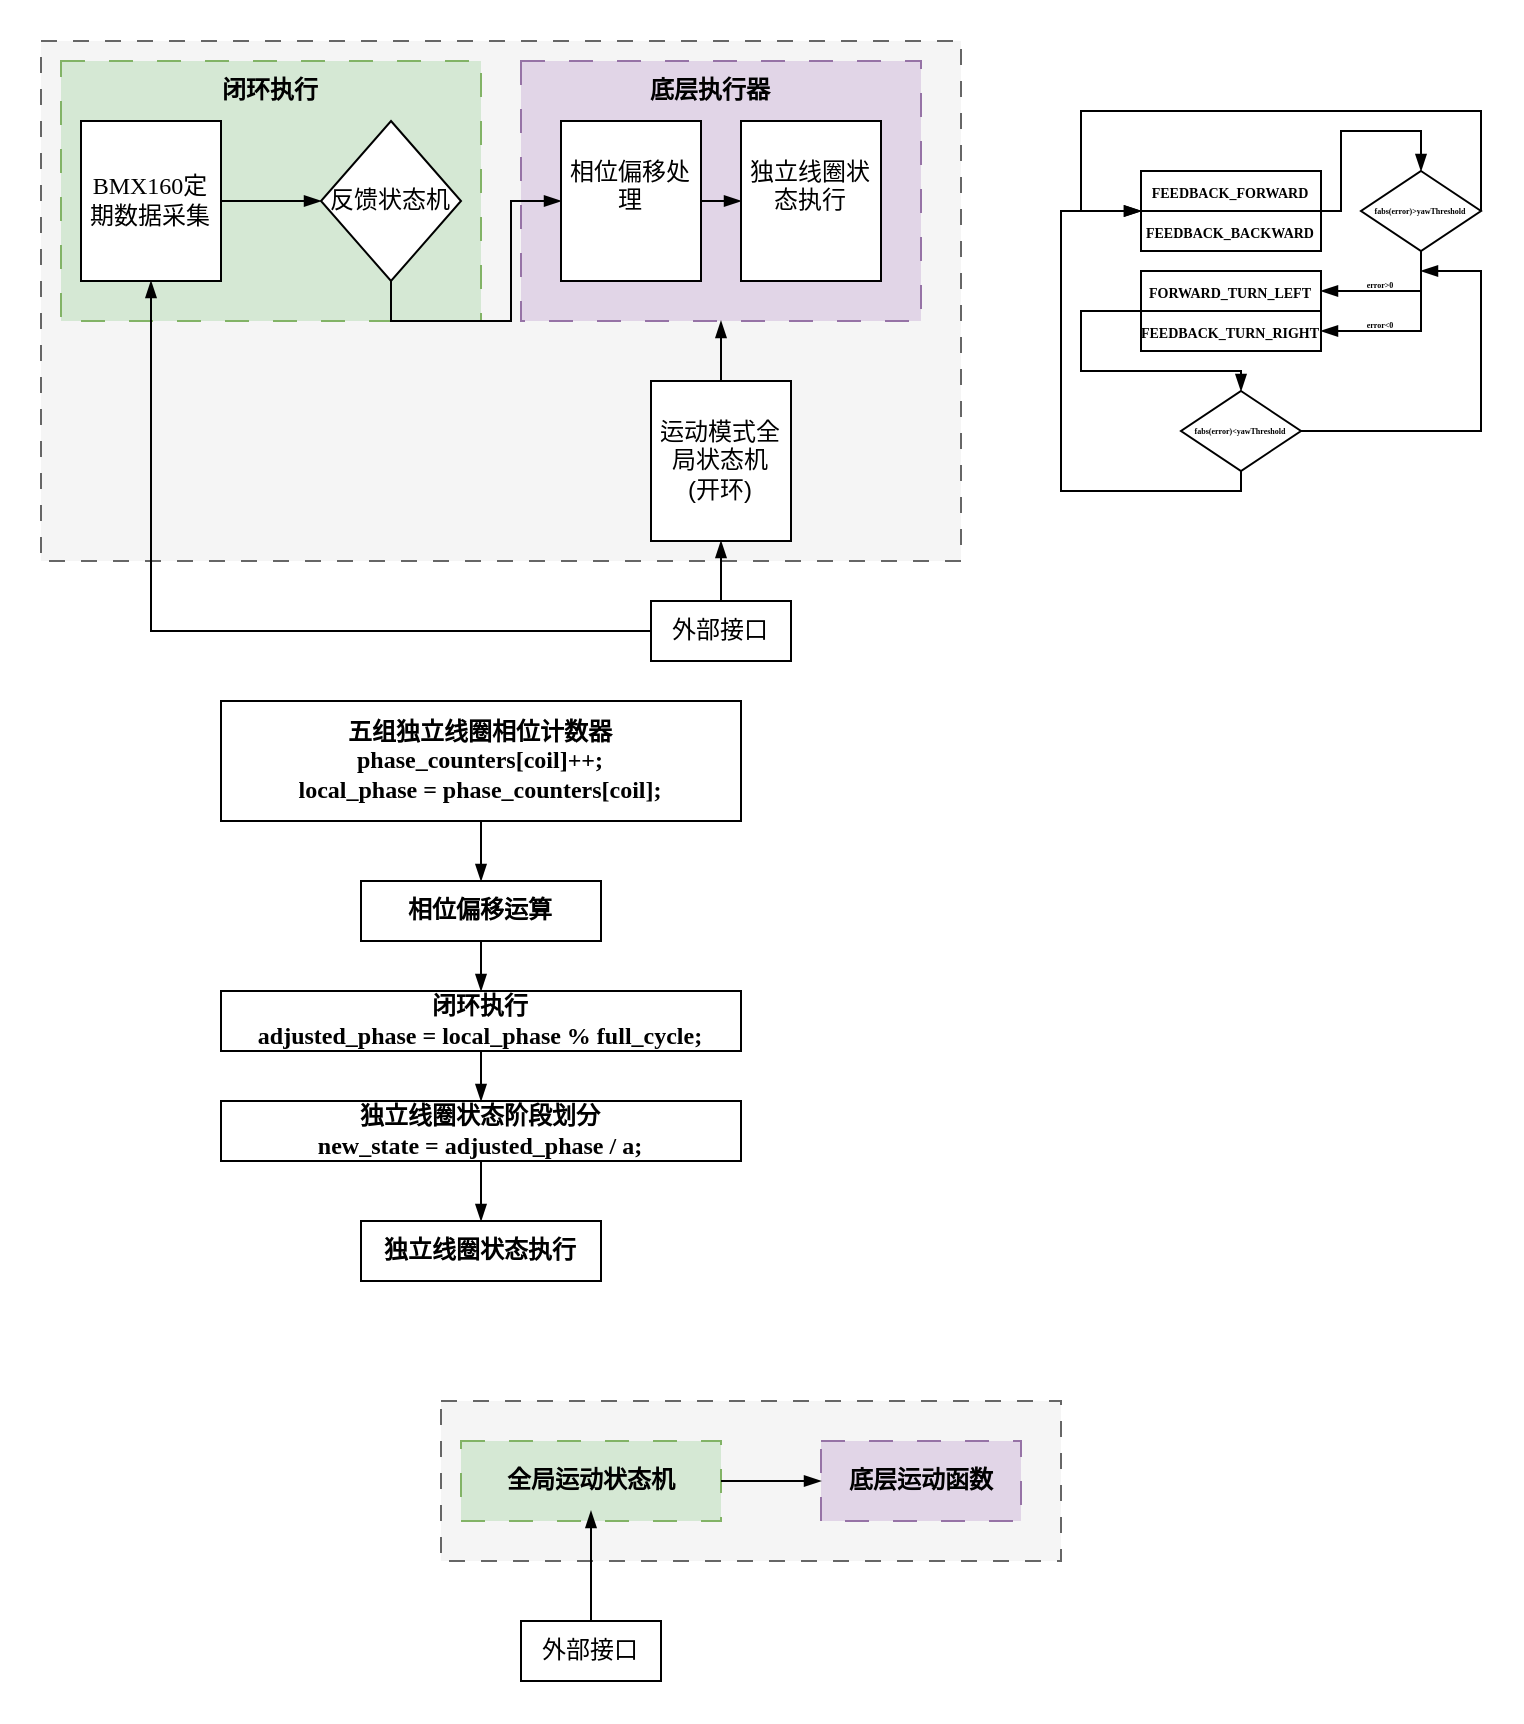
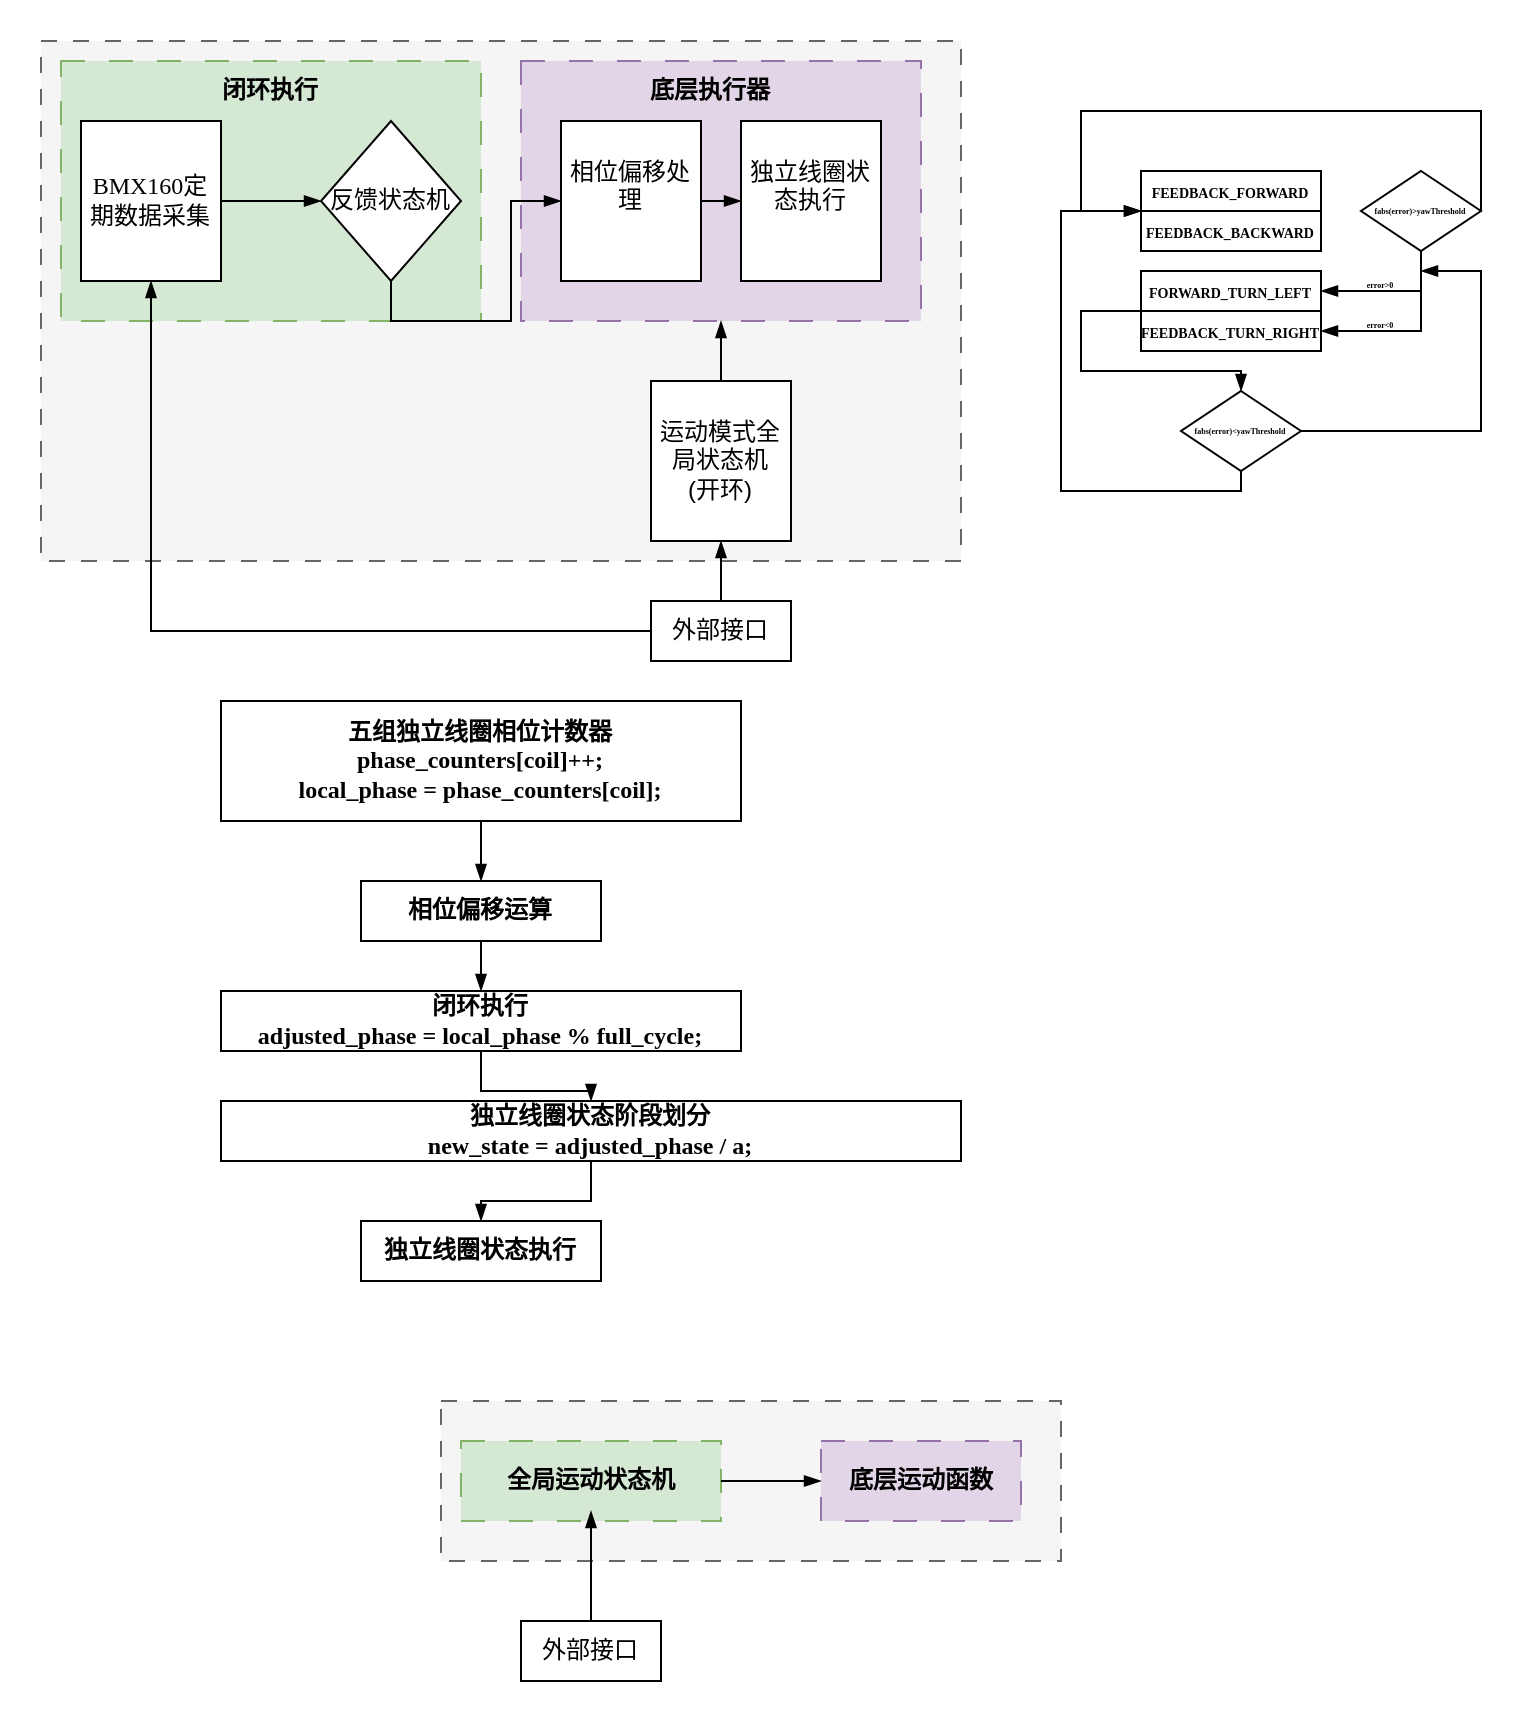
(1342, 131) -> none
(481, 1131) -> (591, 1131)
